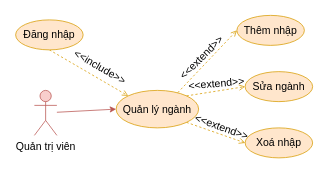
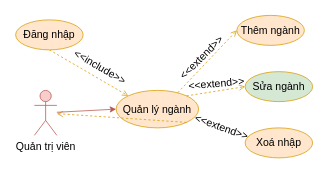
(270, 30) -> (270, 30)
(279, 87) -> (279, 87)
(215, 132) -> (124, 118)
